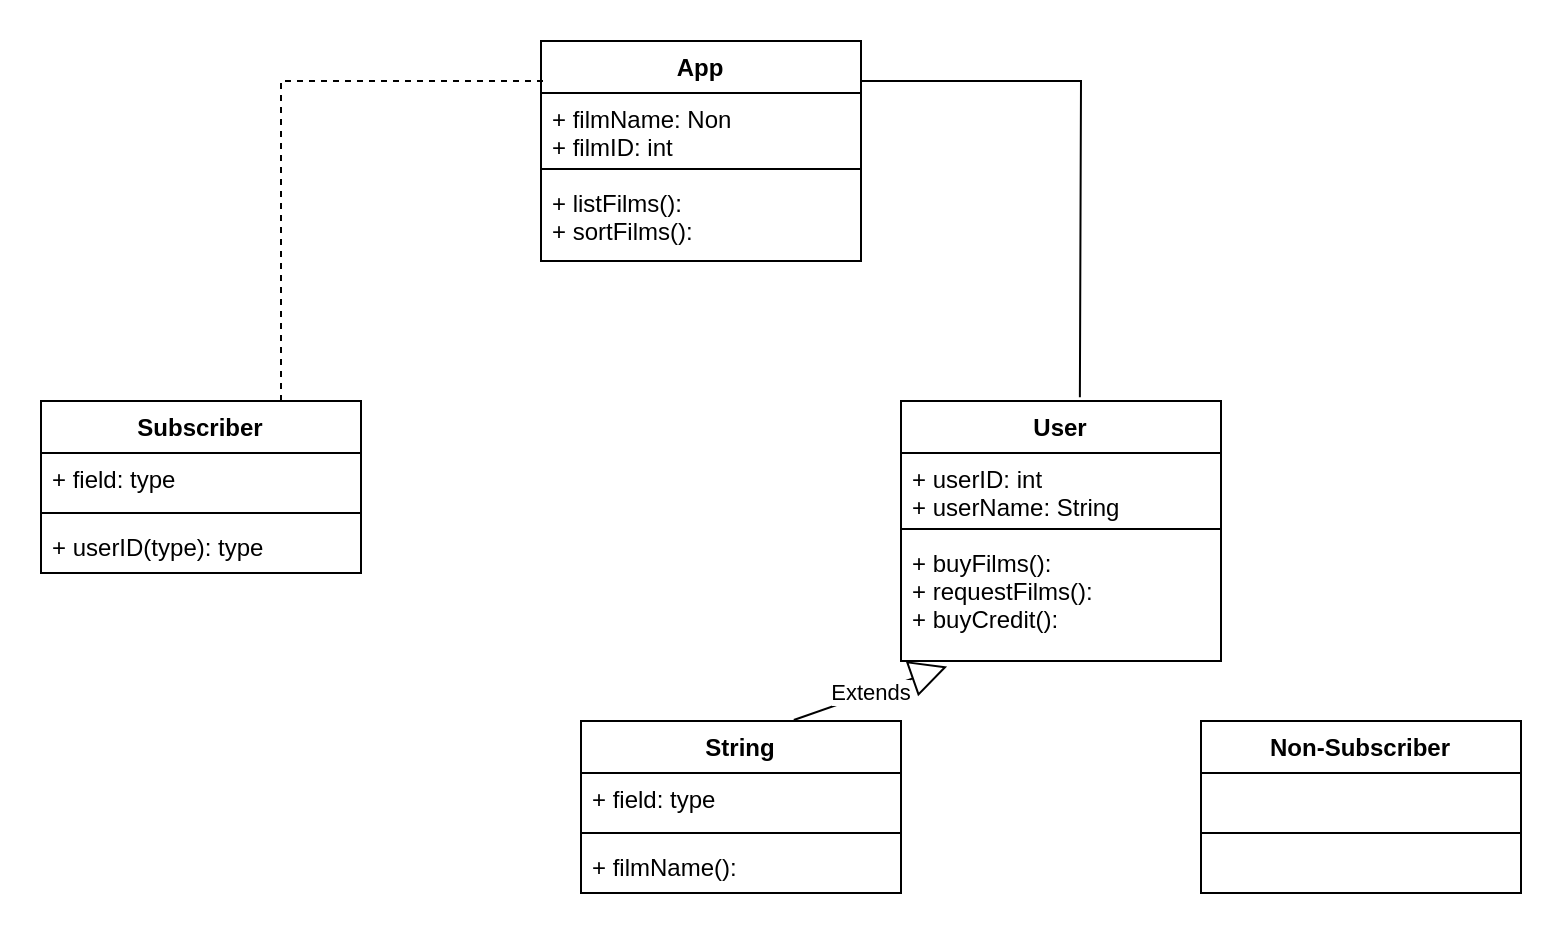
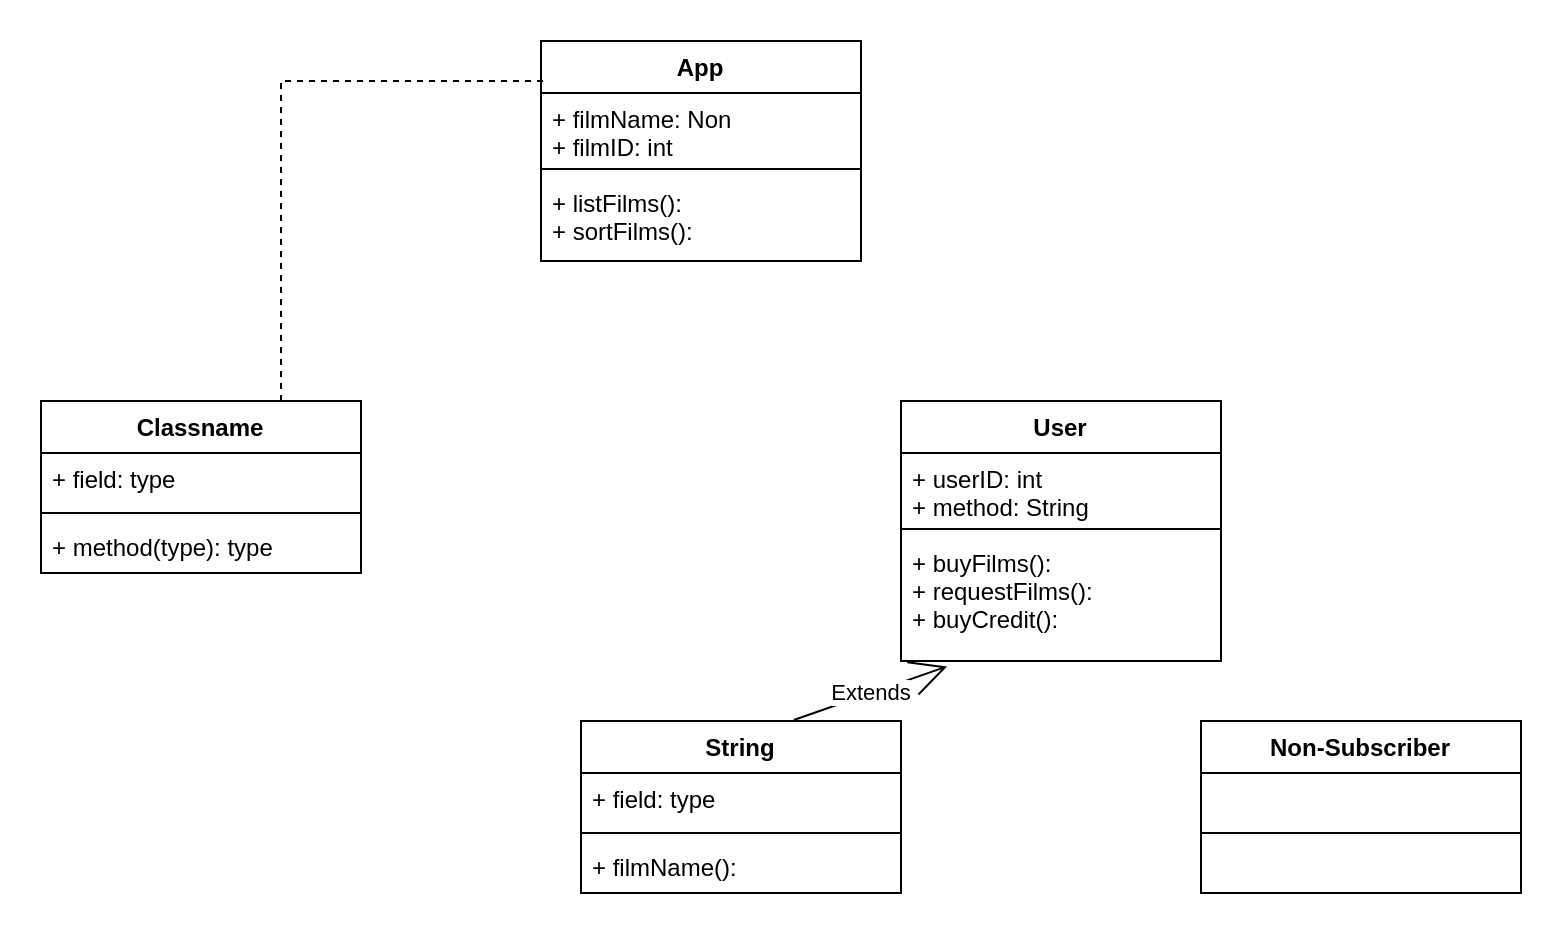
(1081, 129) -> none
(200, 428) -> (200, 428)
(987, 480) -> (987, 480)
(177, 548) -> (177, 548)
(912, 679) -> (927, 674)
